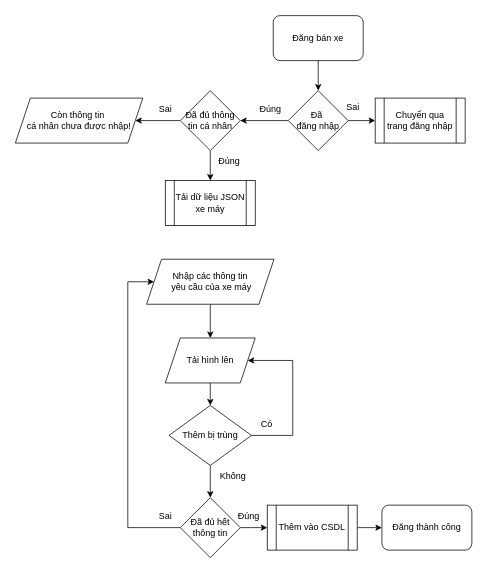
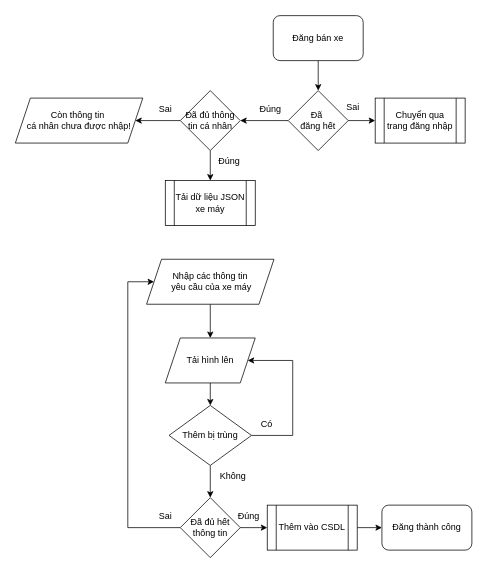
(318, 120) -> (318, 120)
